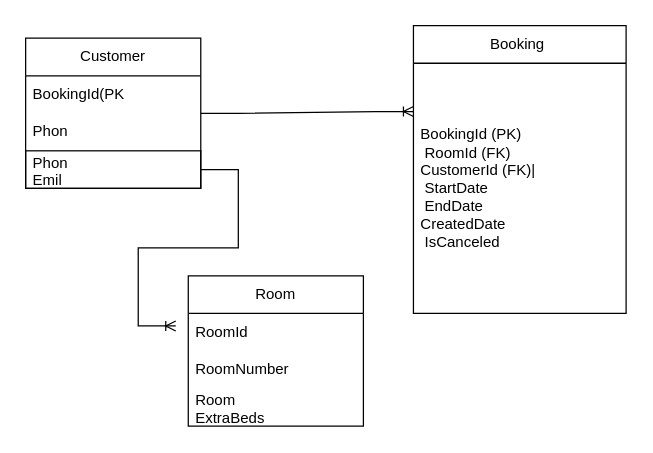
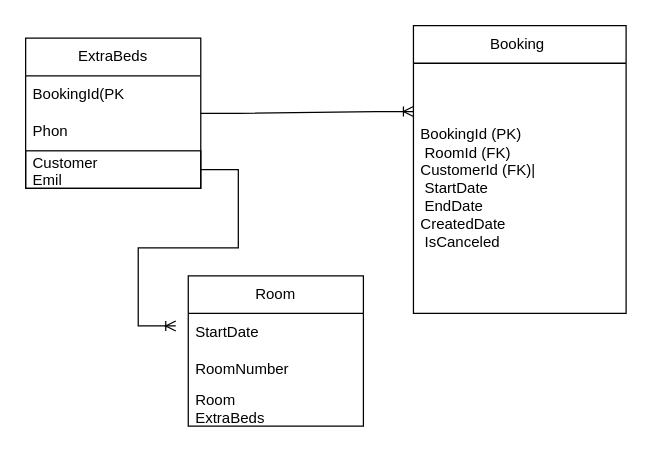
(113, 57) -> (113, 57)
(50, 169) -> (67, 169)
(221, 332) -> (233, 332)
